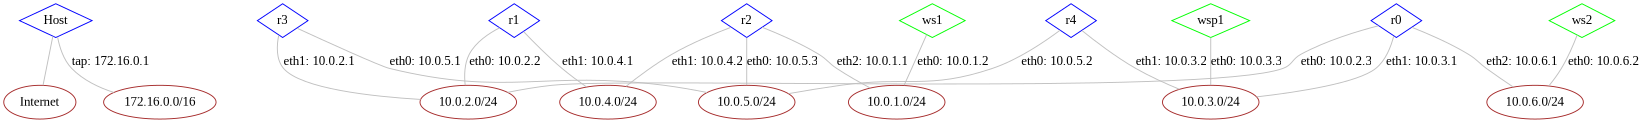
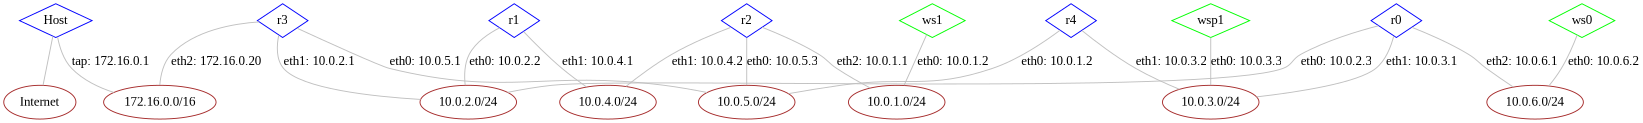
(1582, 21) -> (1582, 21)
none -> (197, 37)
(1057, 61) -> (1057, 61)
